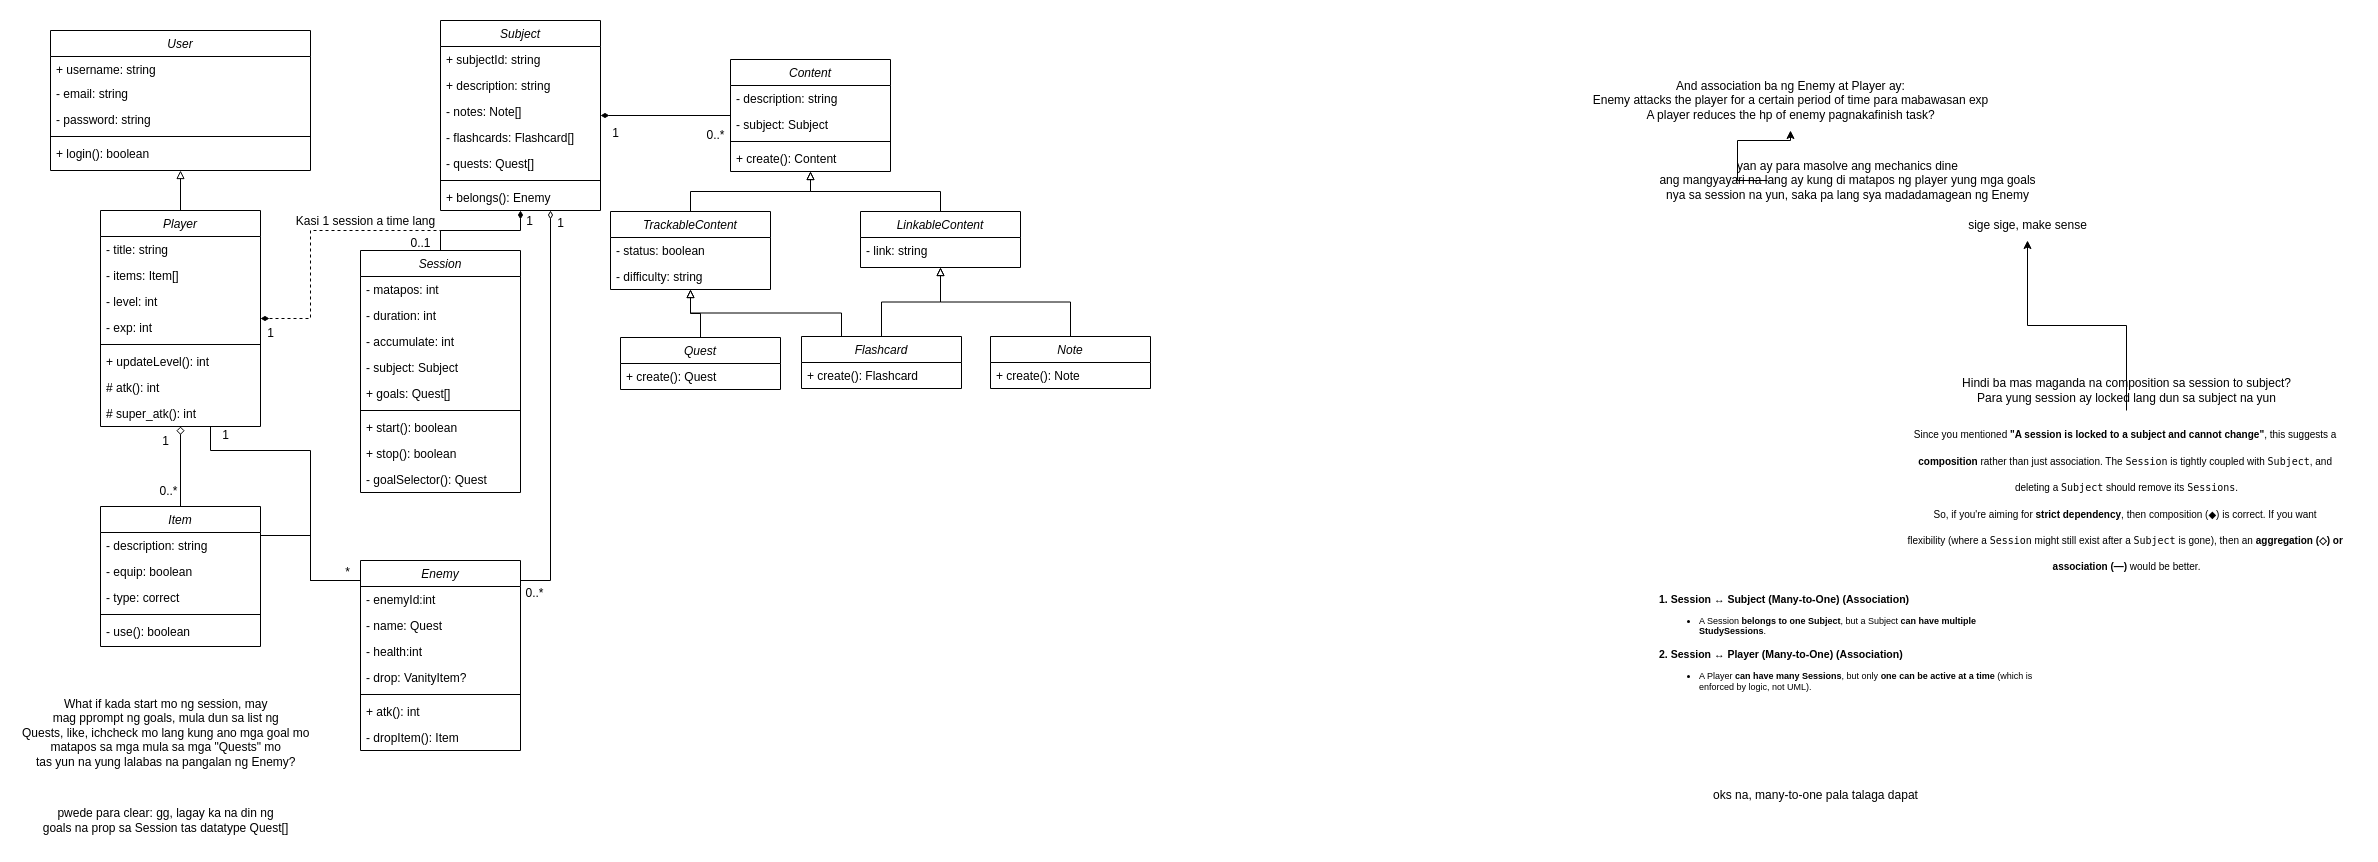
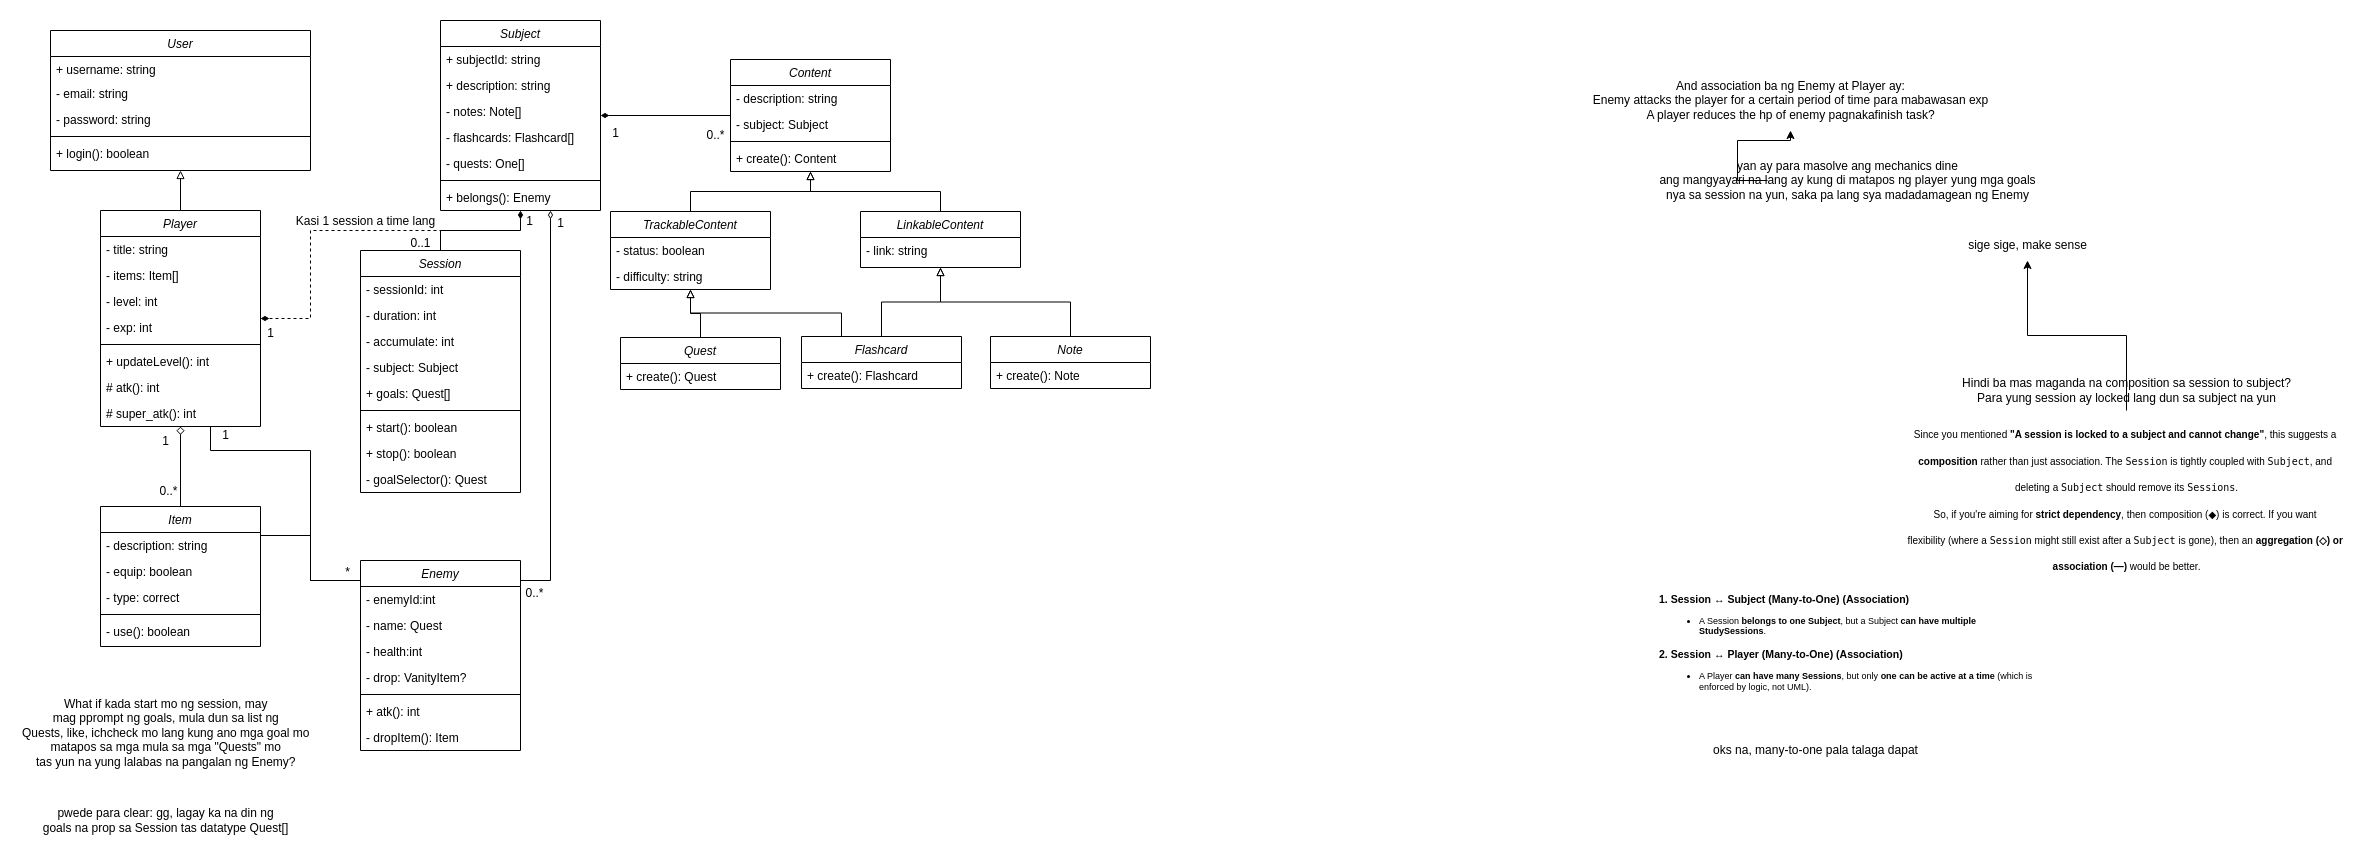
(498, 164) -> (492, 164)
(2028, 226) -> (2028, 246)
(407, 290) -> (412, 290)
(1816, 796) -> (1816, 751)
